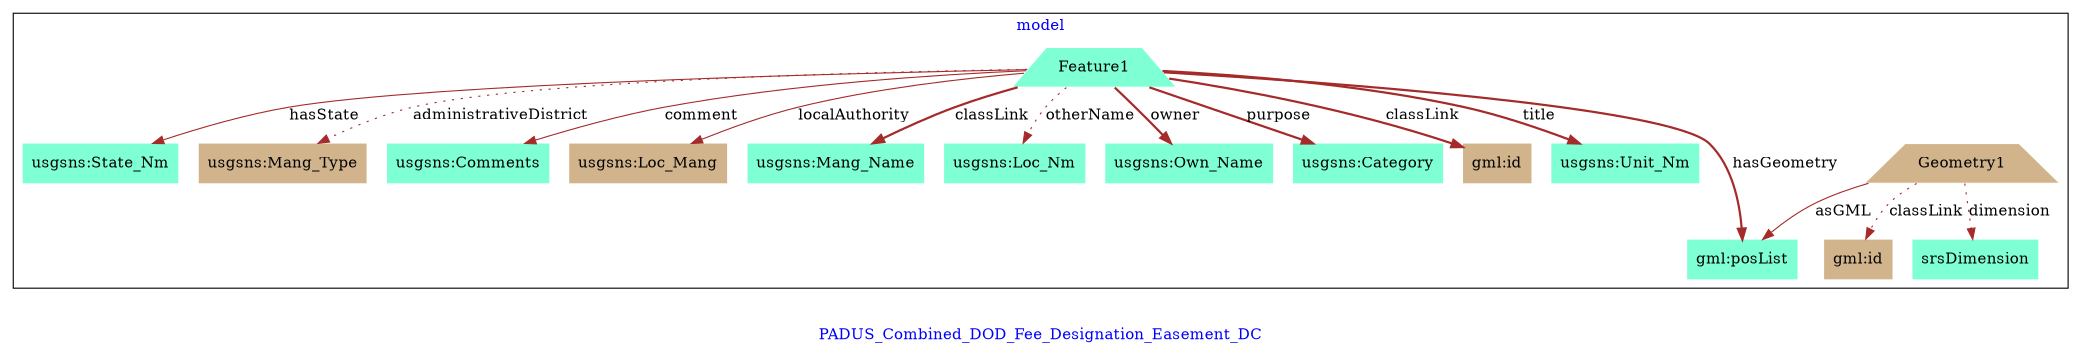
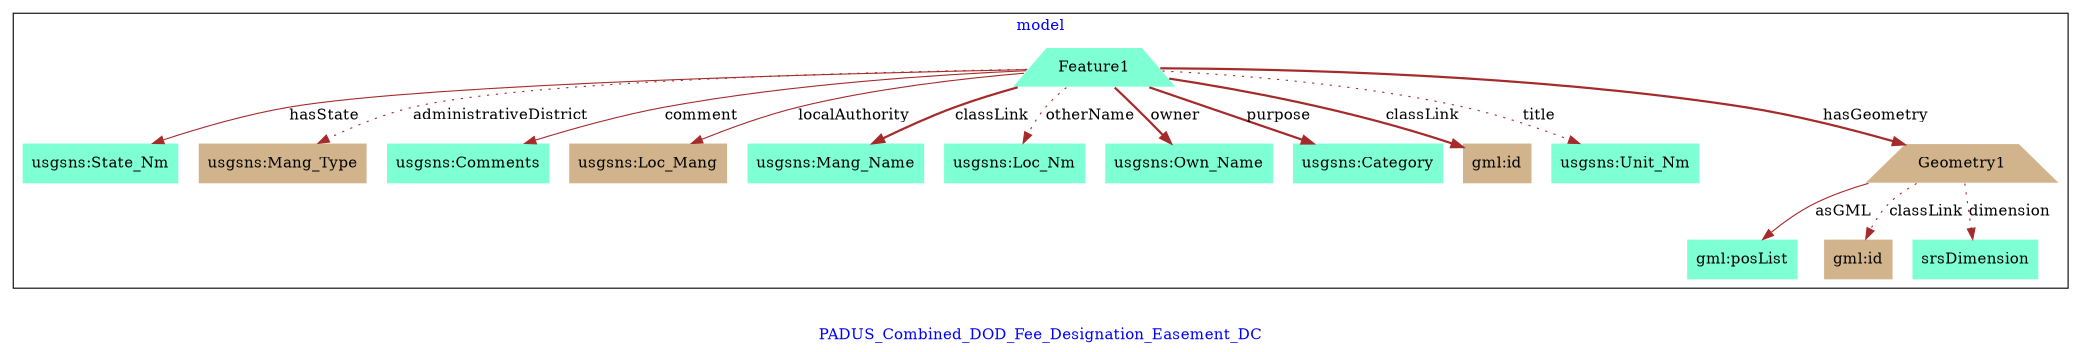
(1420, 98) -> (1369, 90)
(1485, 98) -> (1529, 83)
